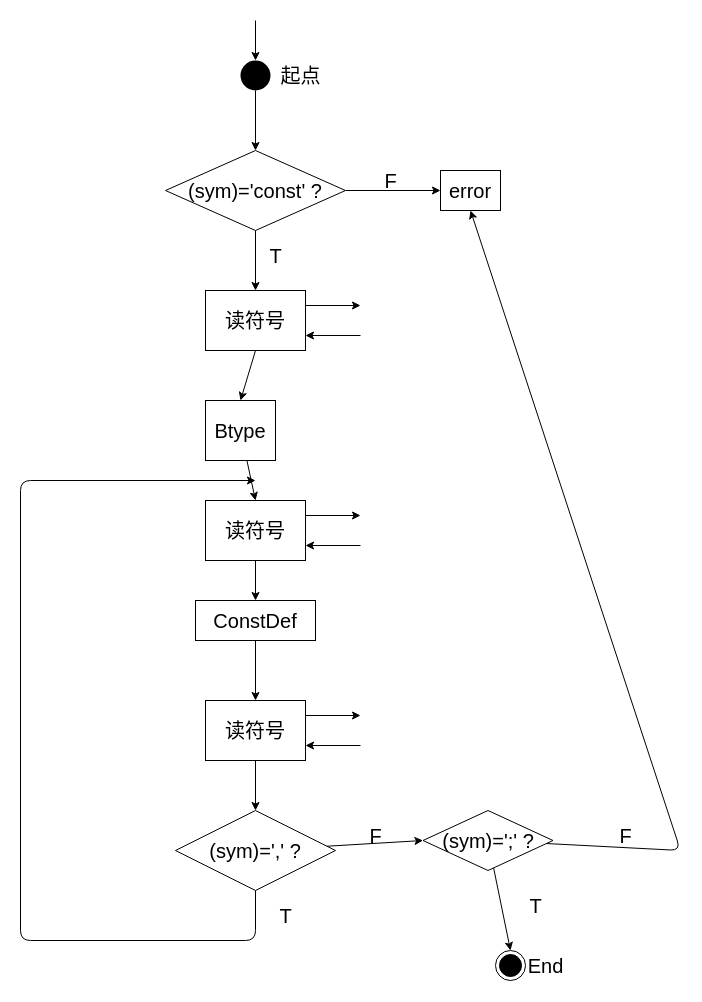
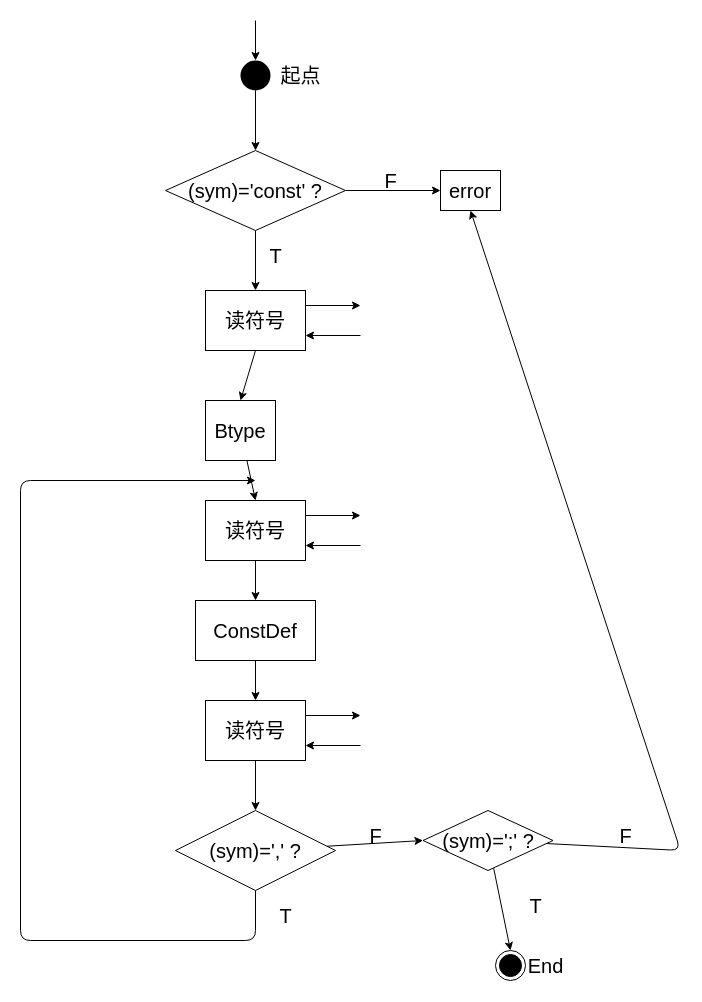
(256, 621) -> (256, 631)
